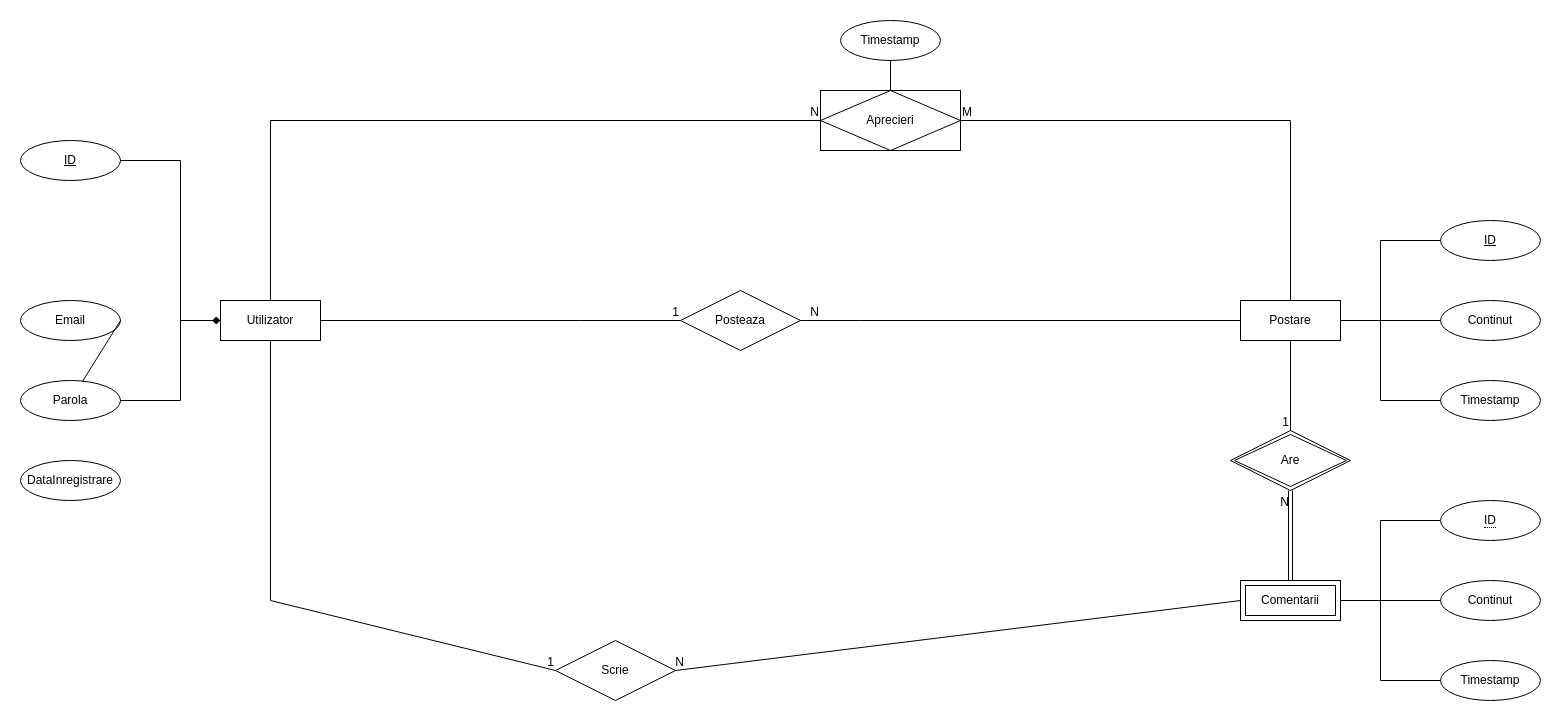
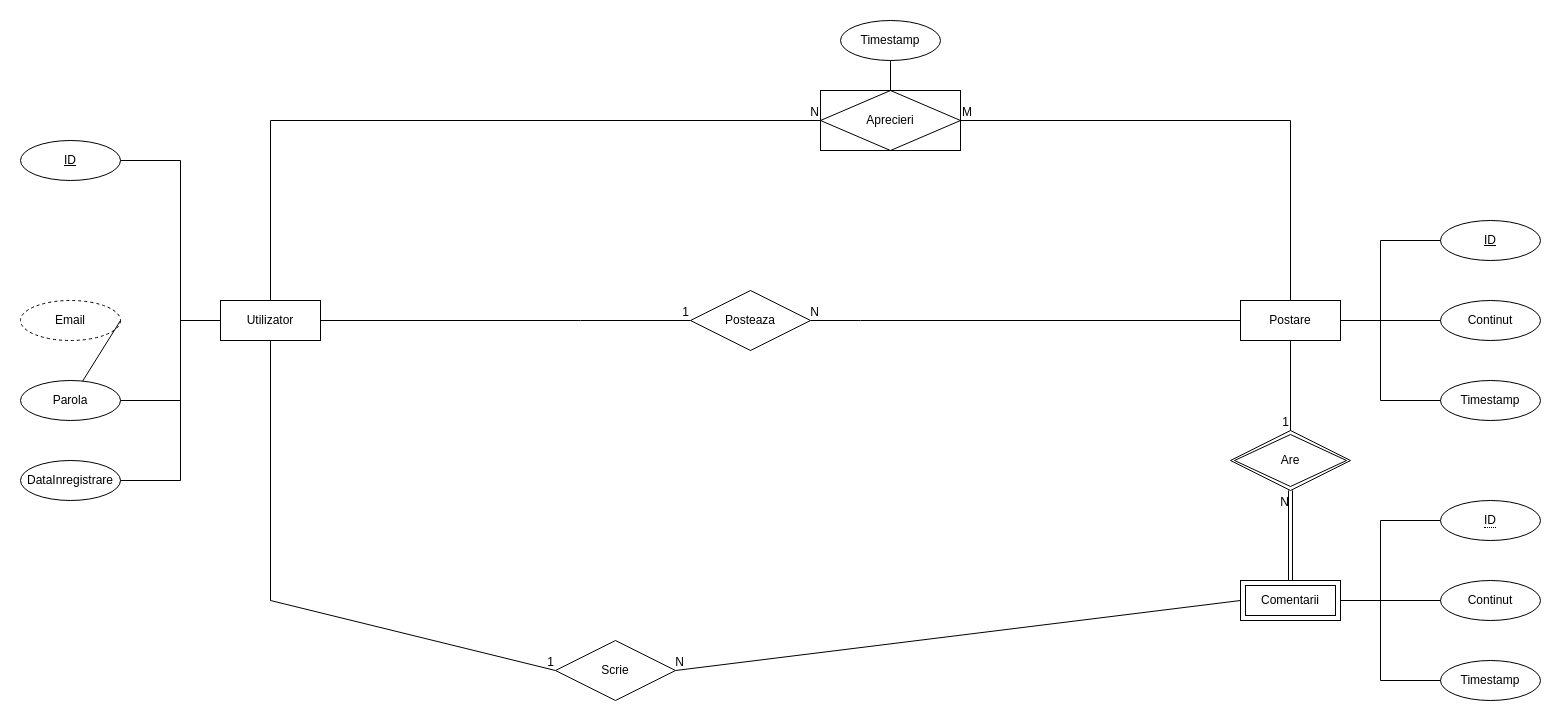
(71, 321) -> (71, 321)
(741, 321) -> (751, 321)
(178, 401) -> (178, 401)
none -> (181, 472)
